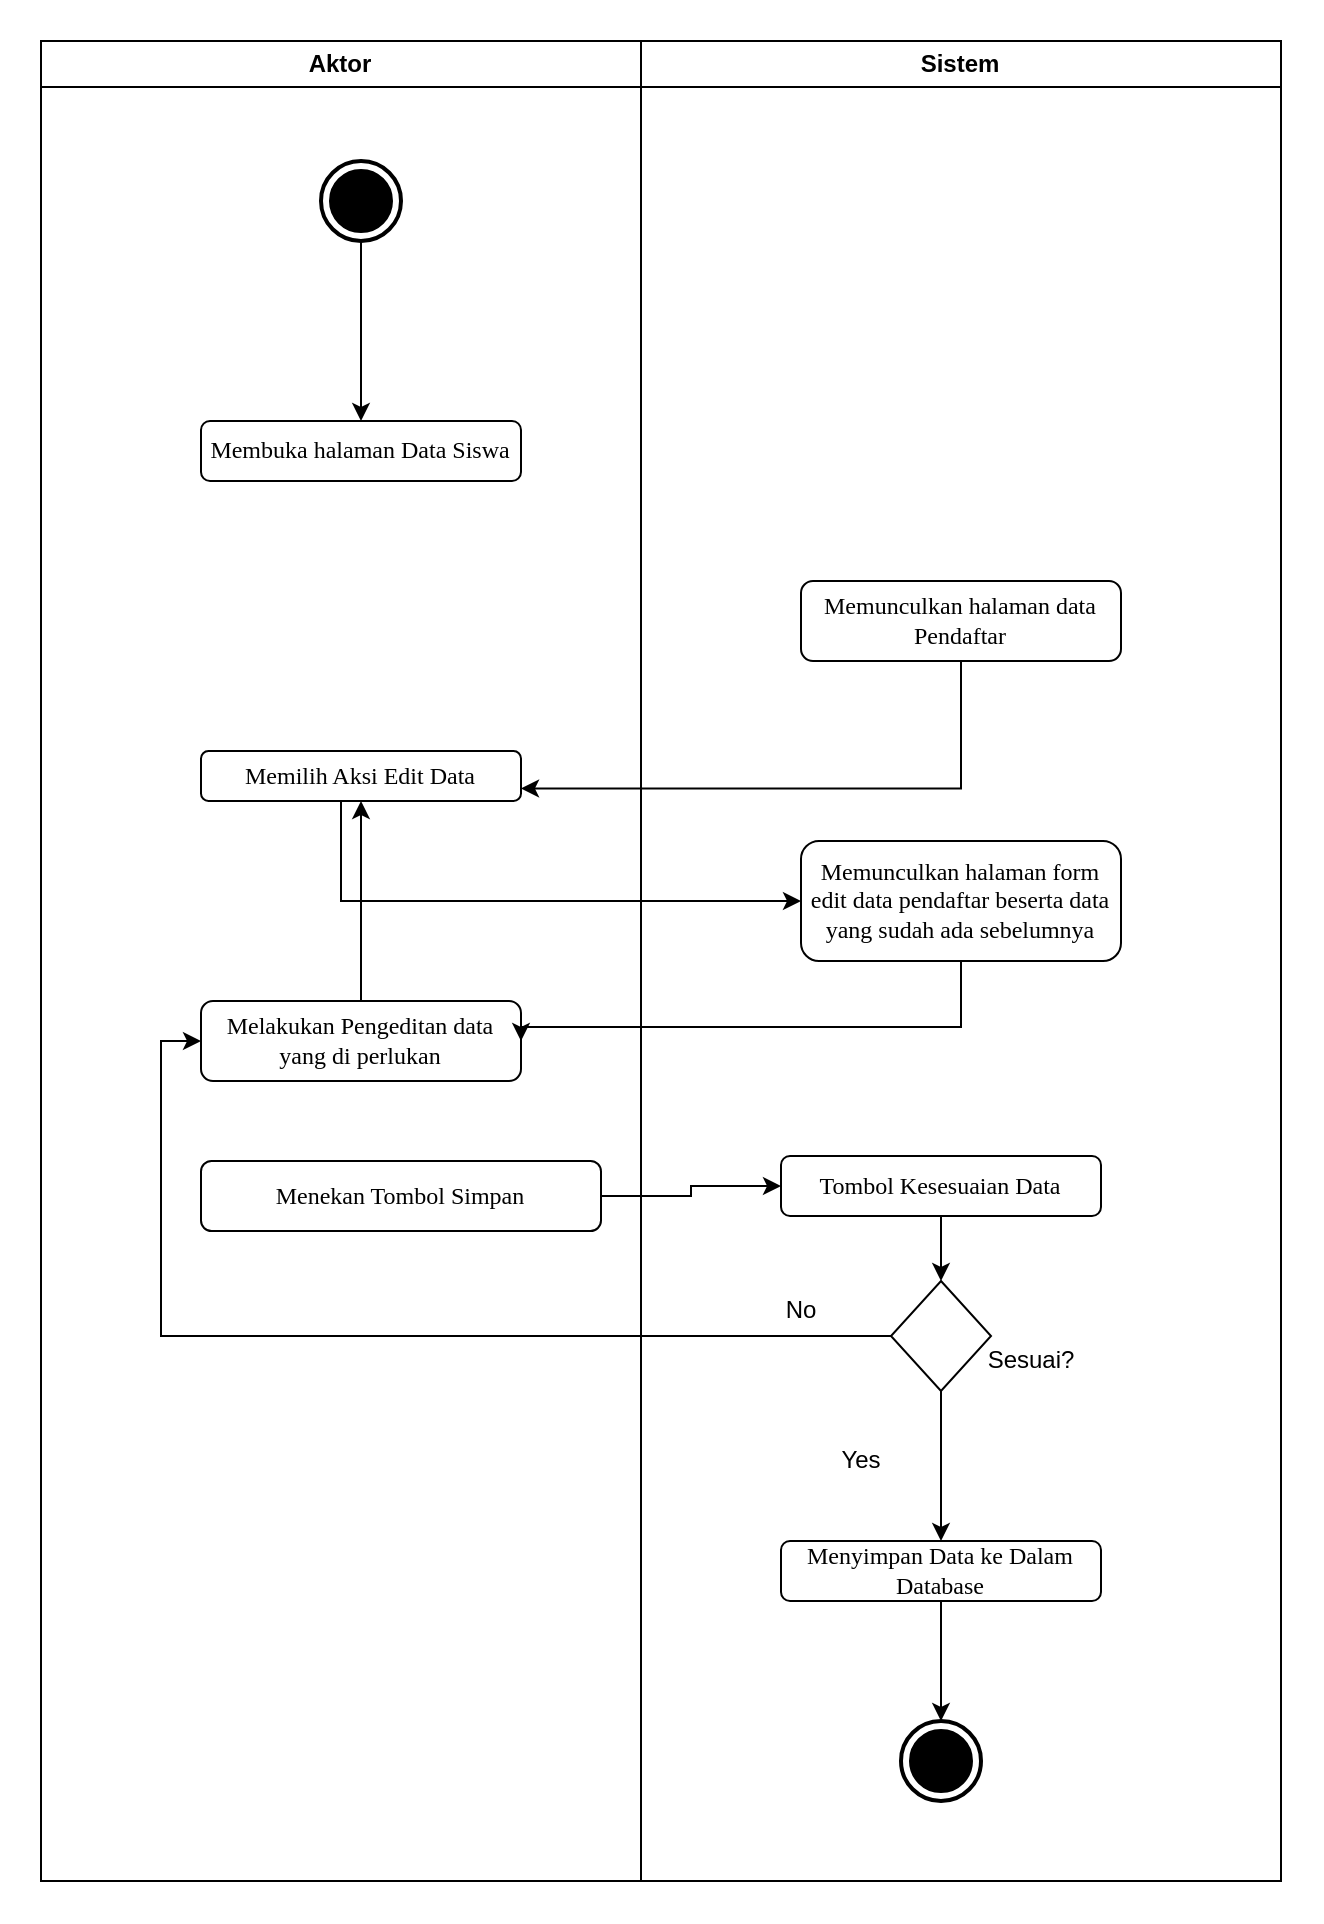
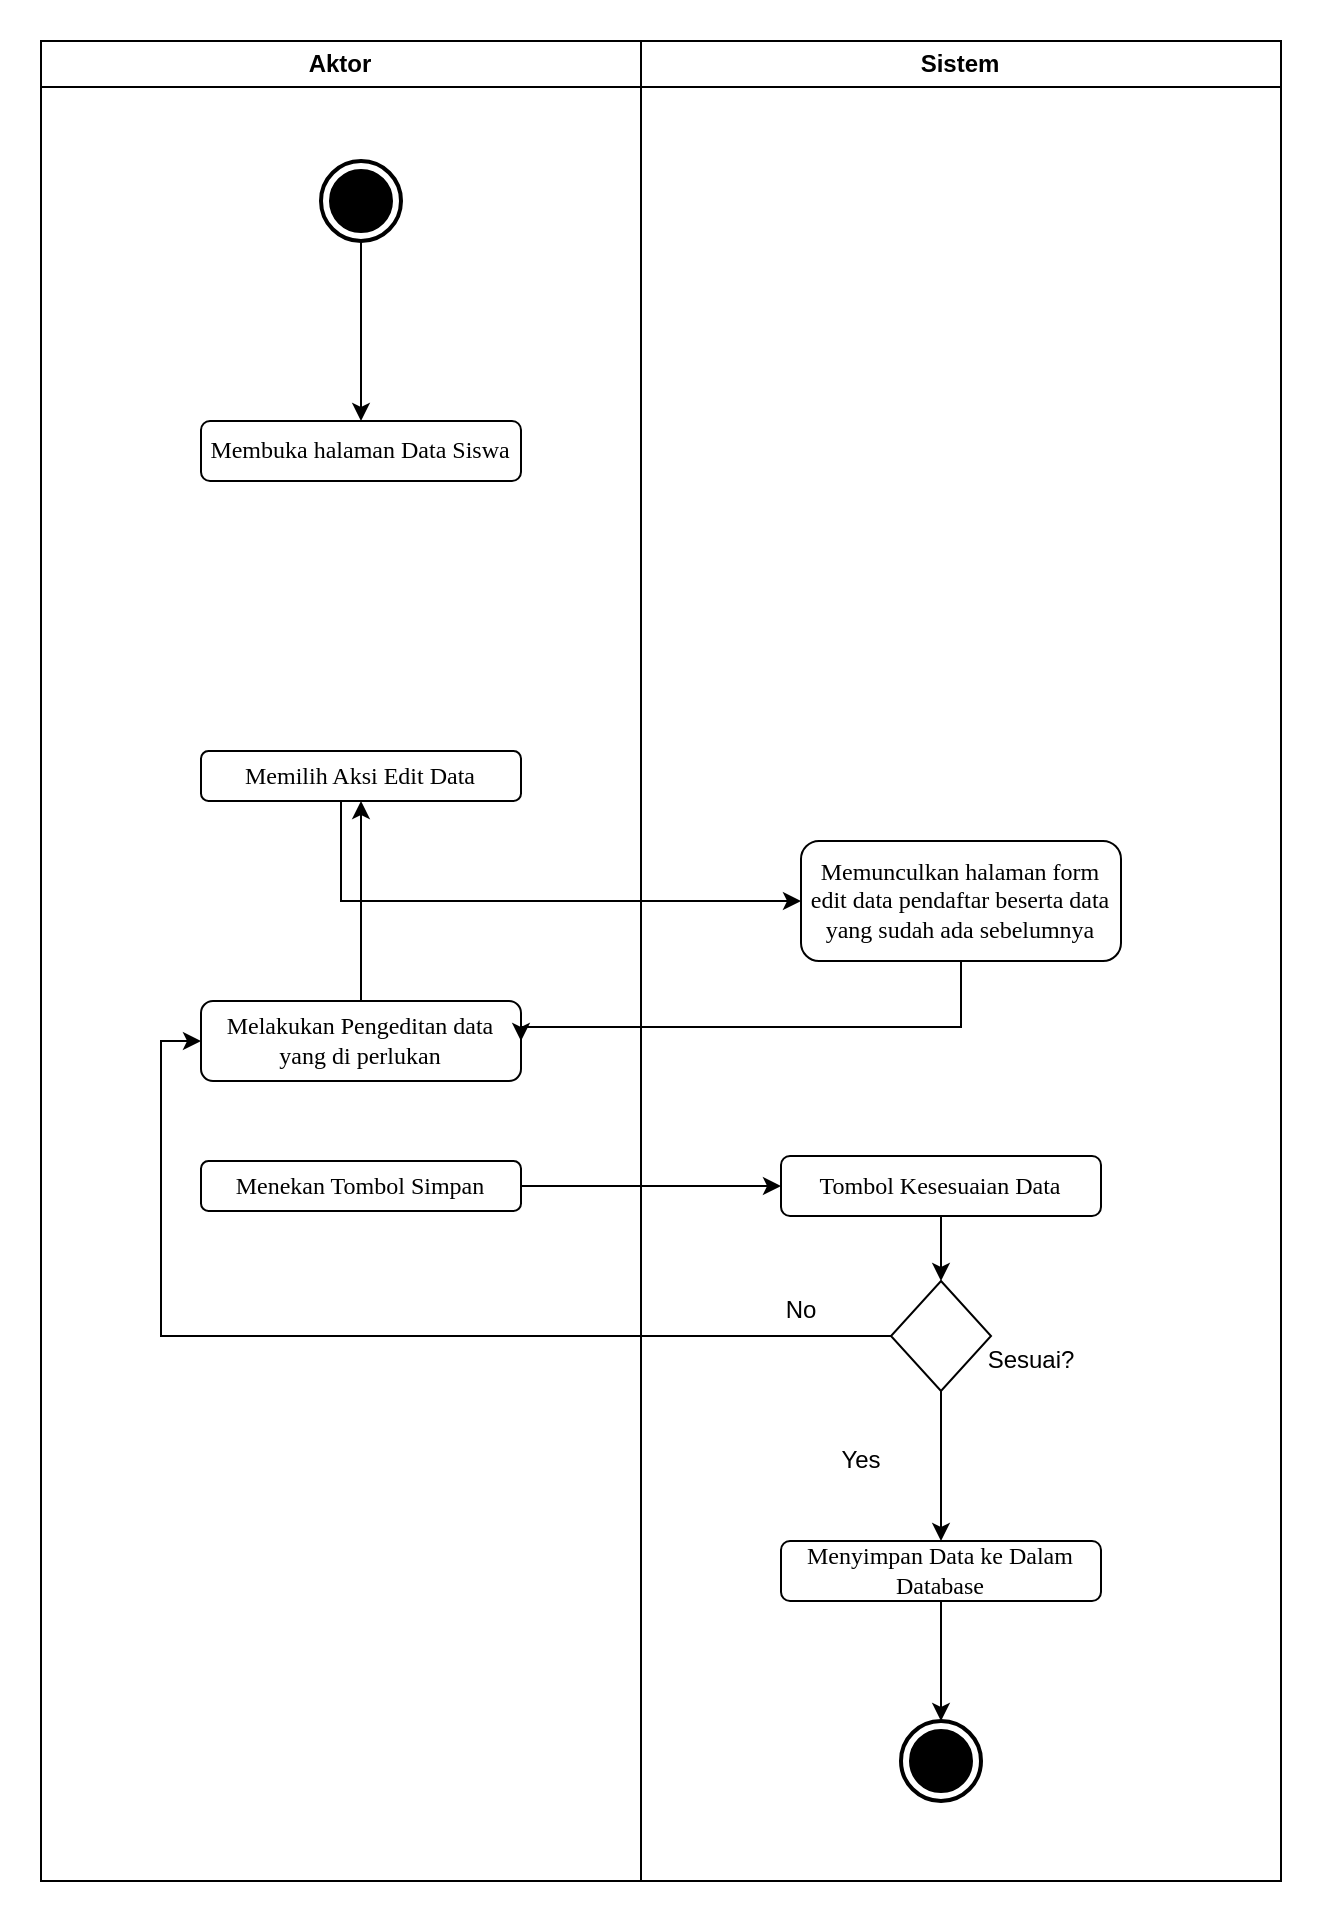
(961, 621) -> none
(867, 789) -> none
(401, 1196) -> (361, 1186)
